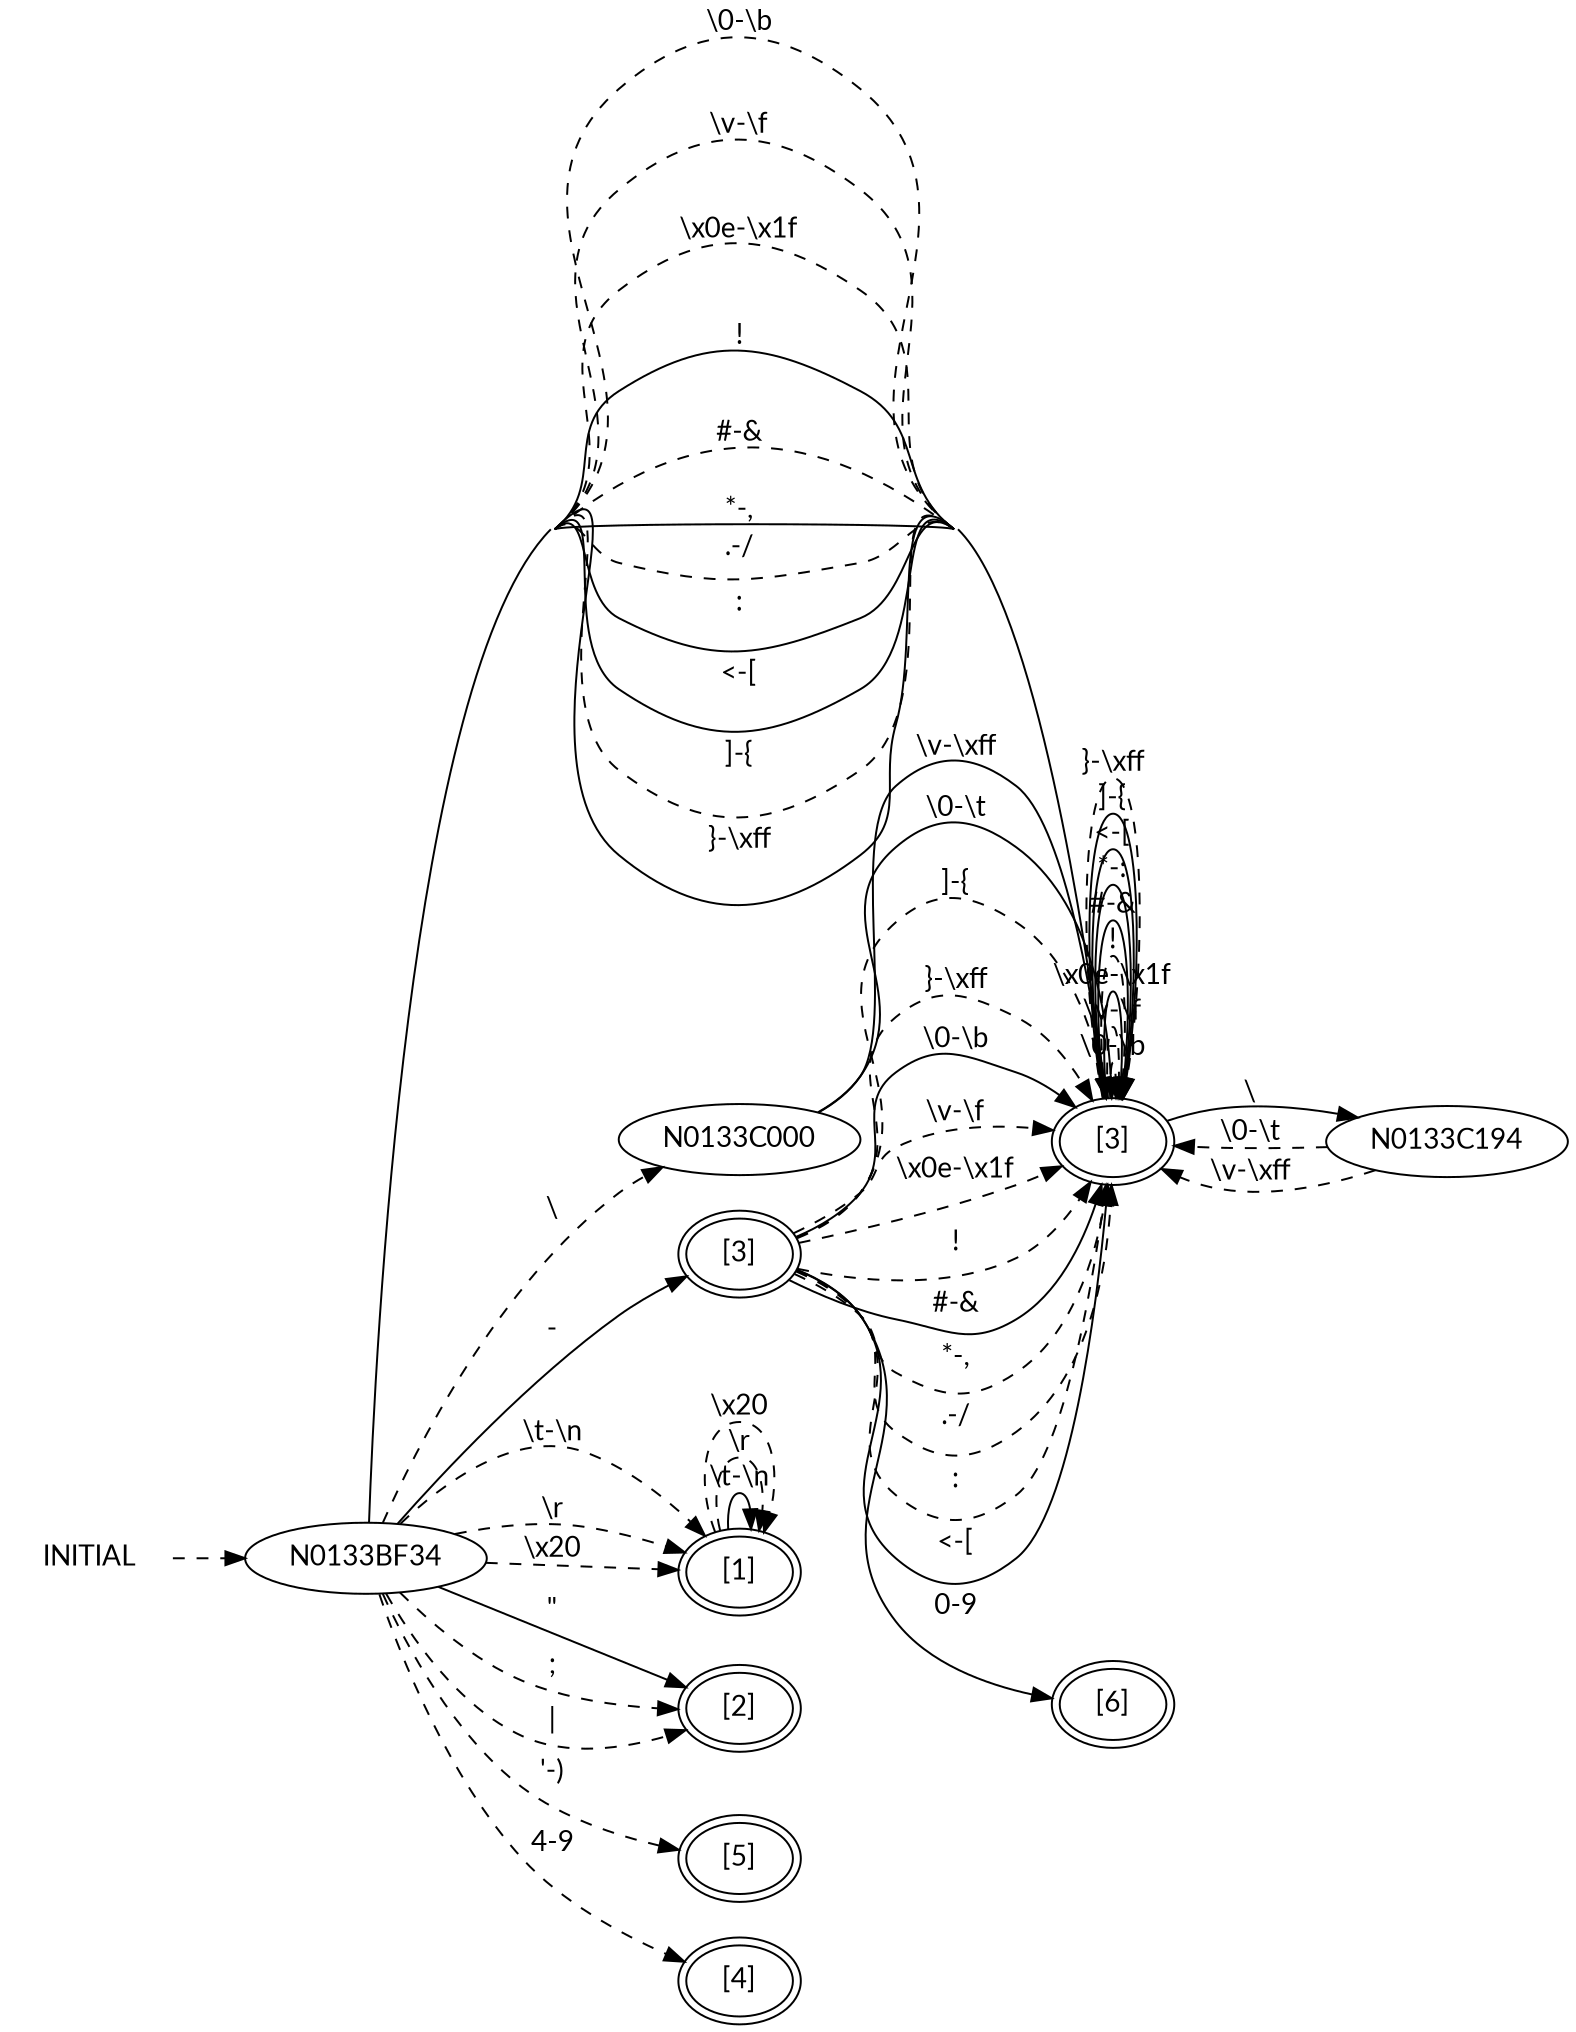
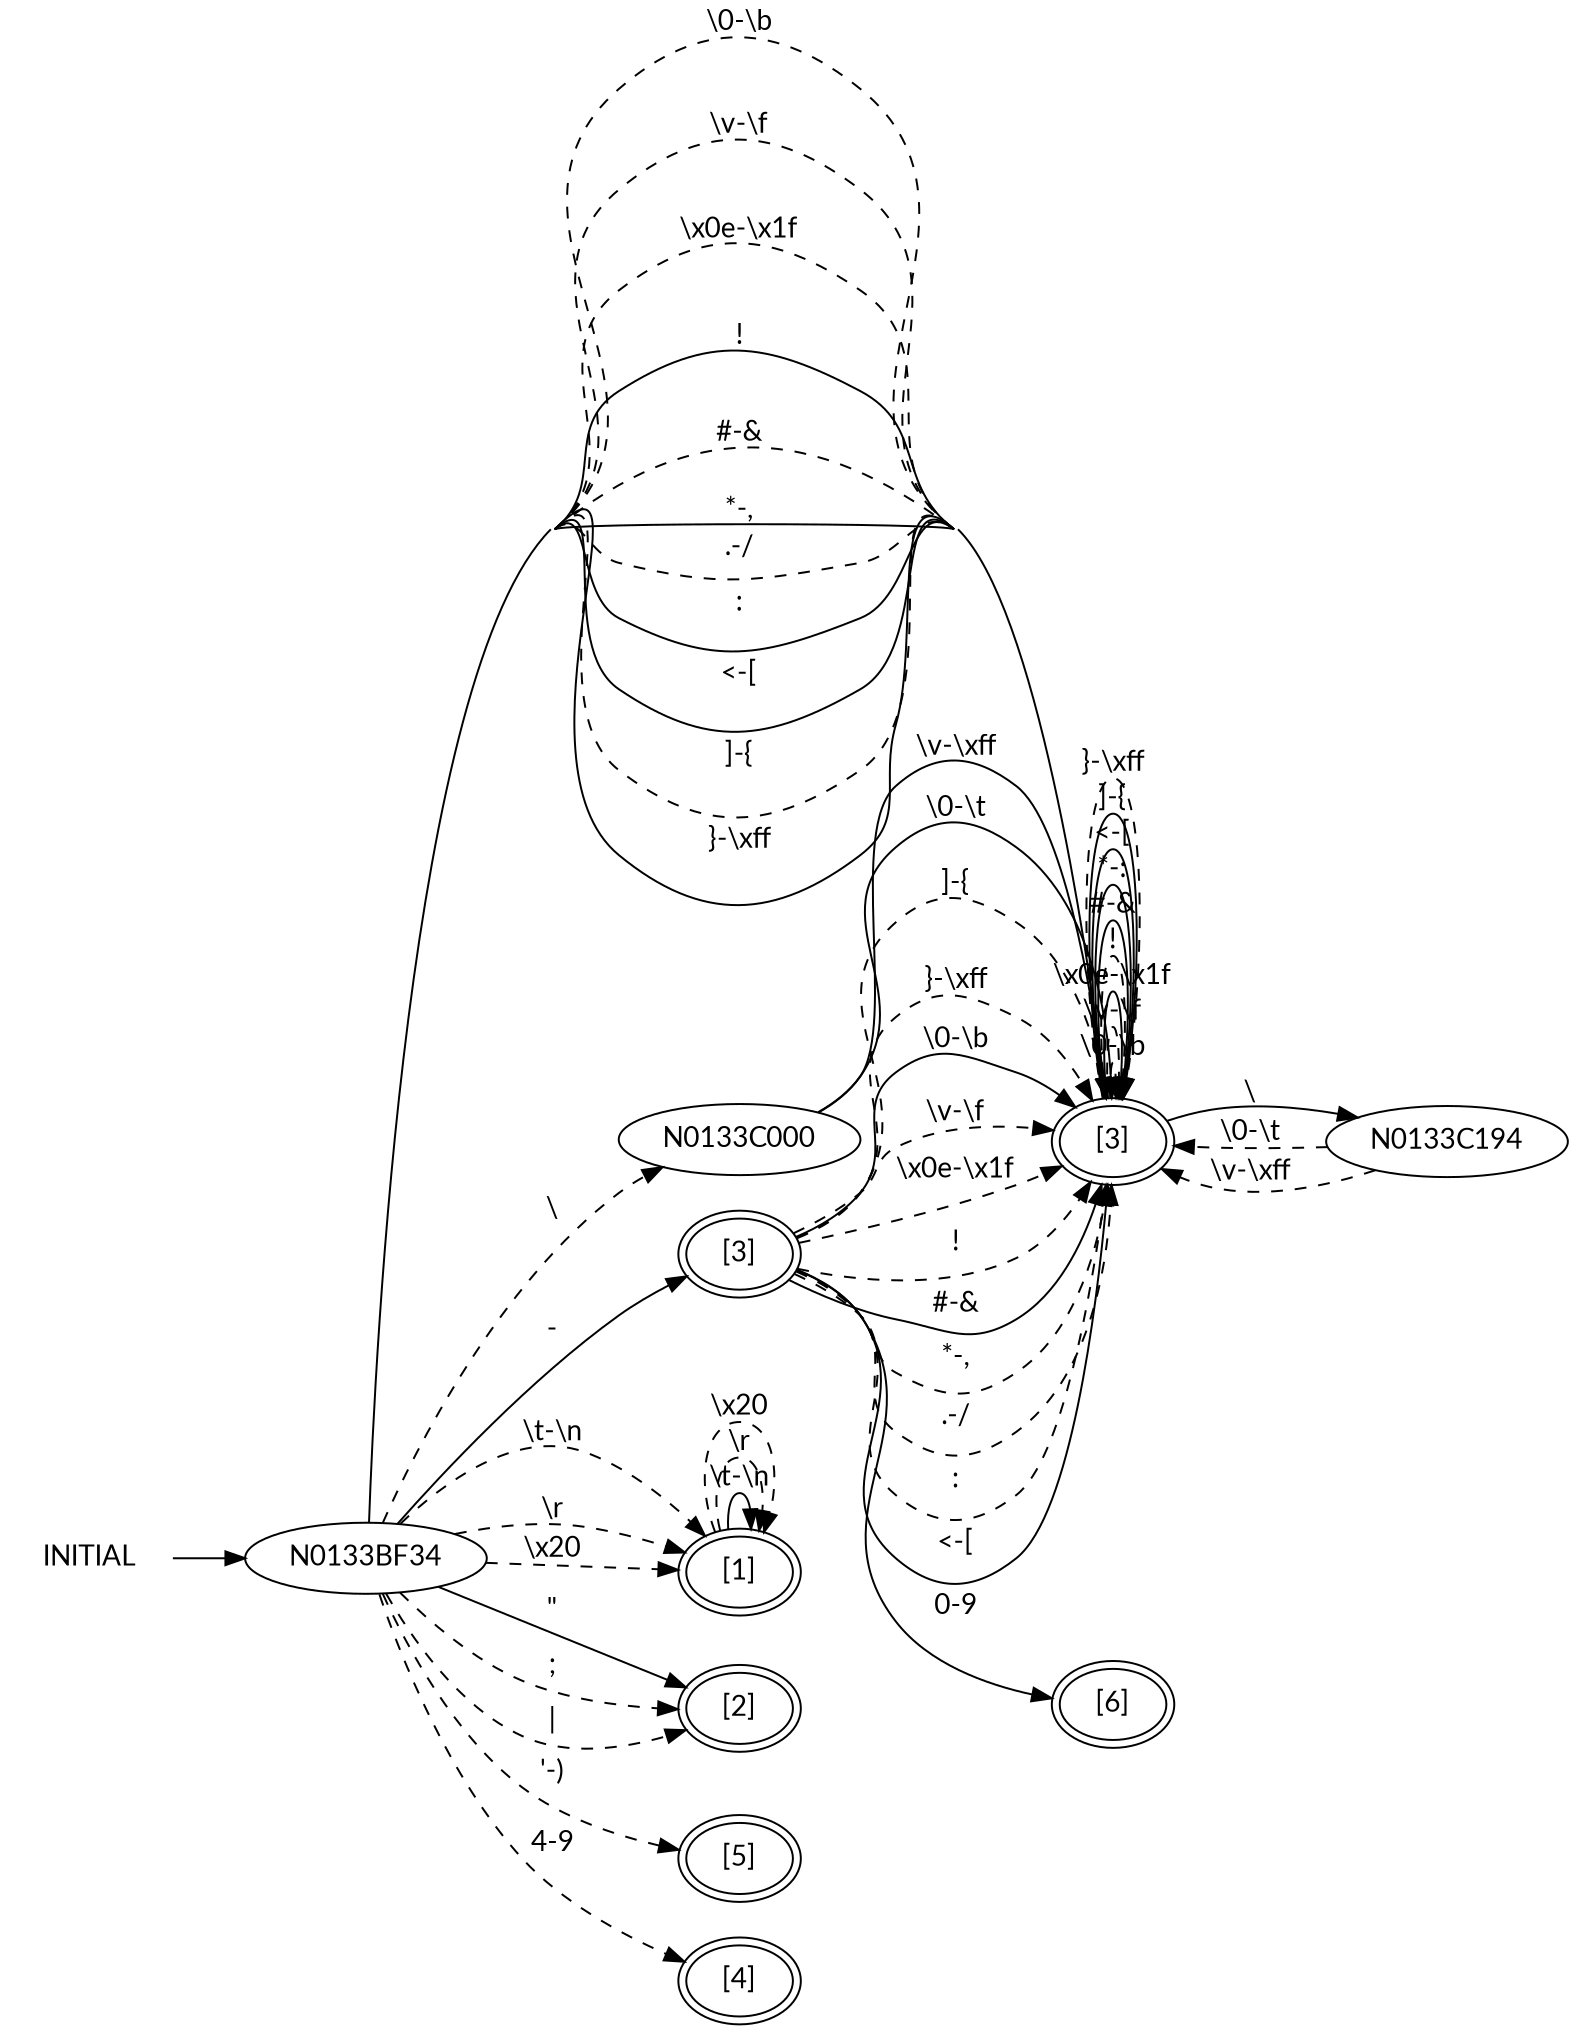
(199, 1558) -> (199, 1558)
